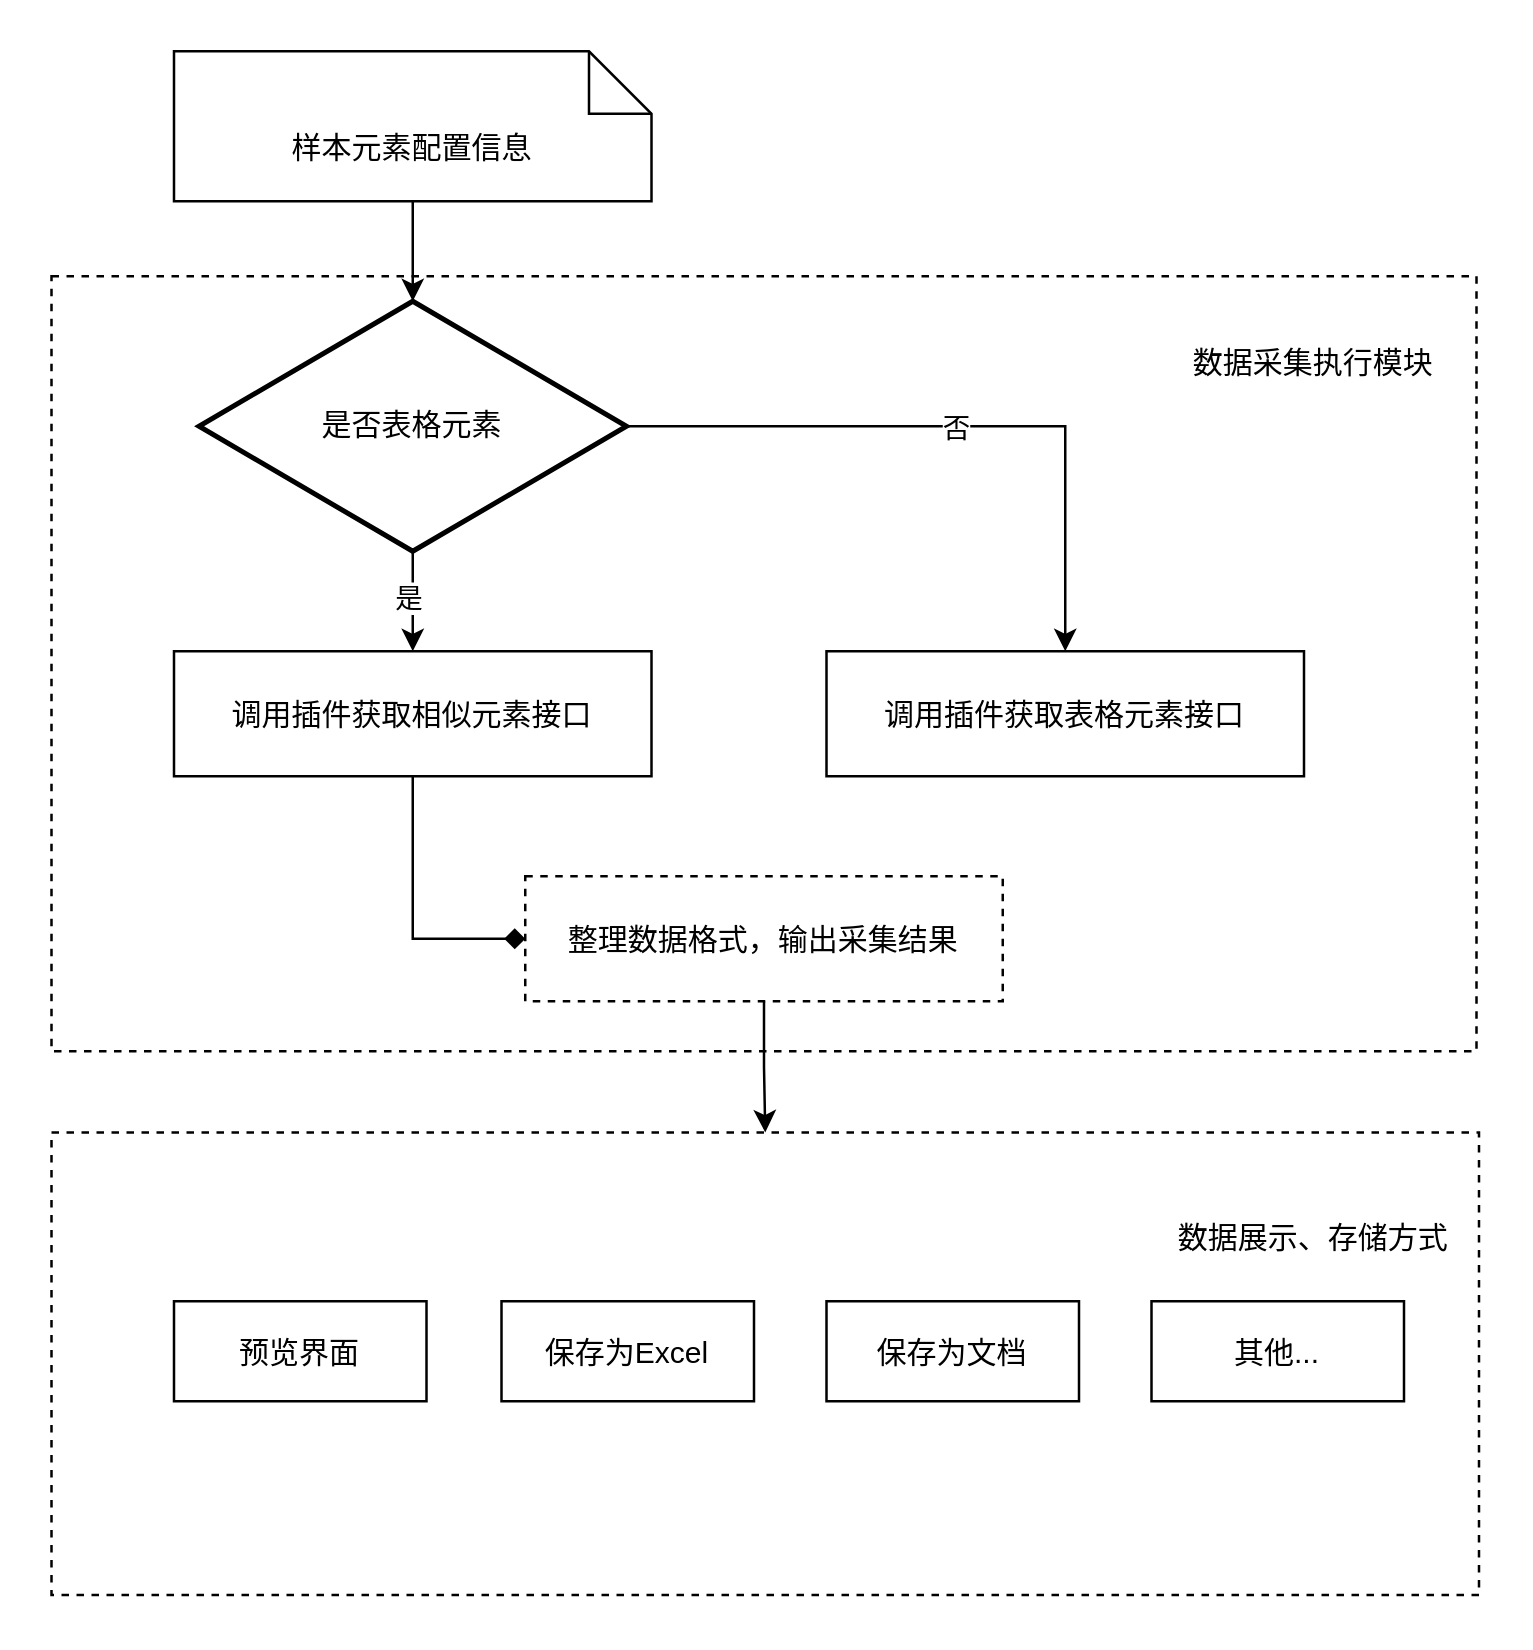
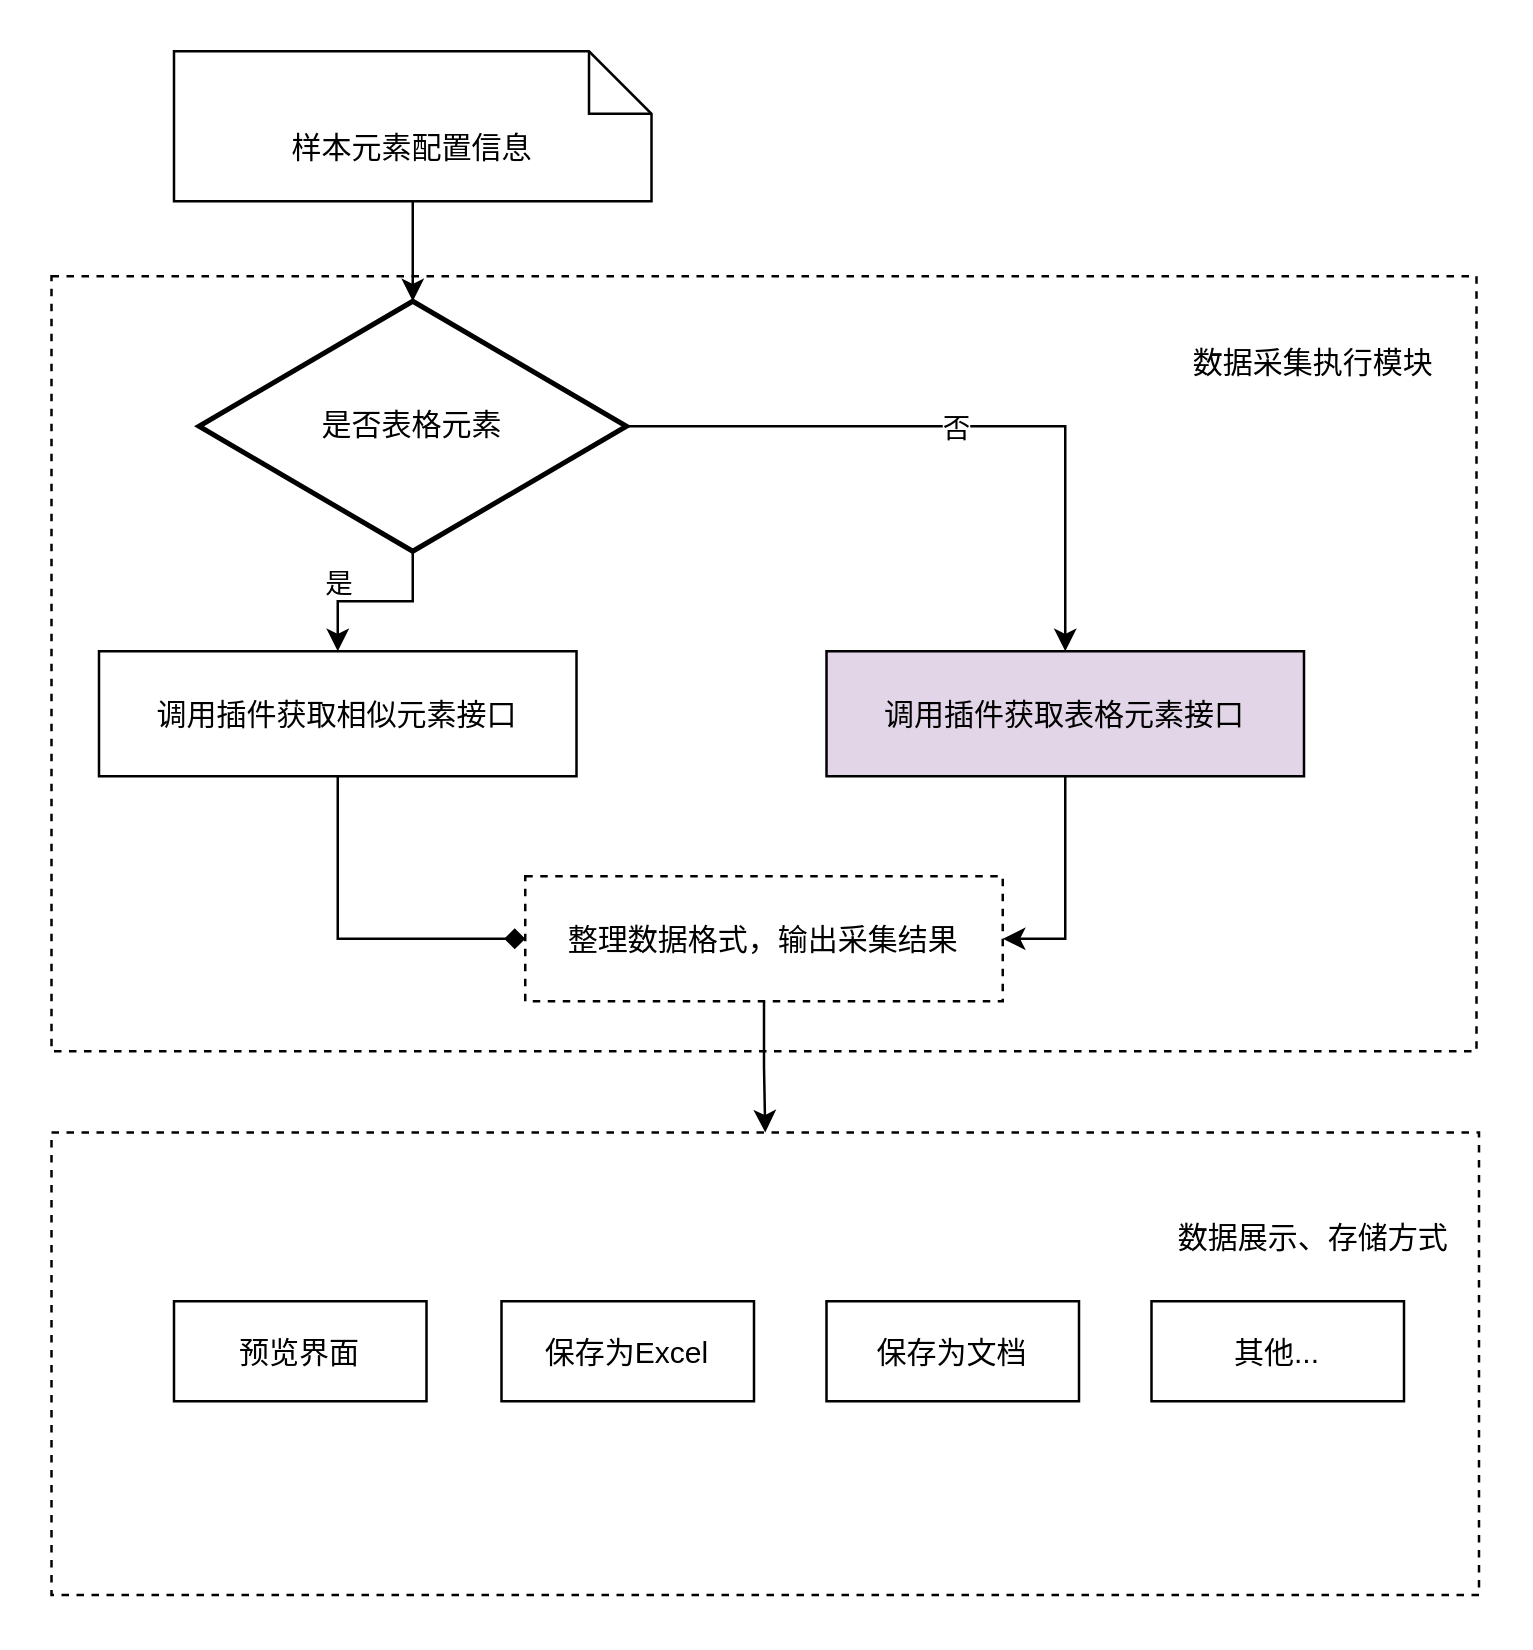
(413, 714) -> (338, 714)
(1065, 714) -> (1065, 714)
none -> (1065, 881)
